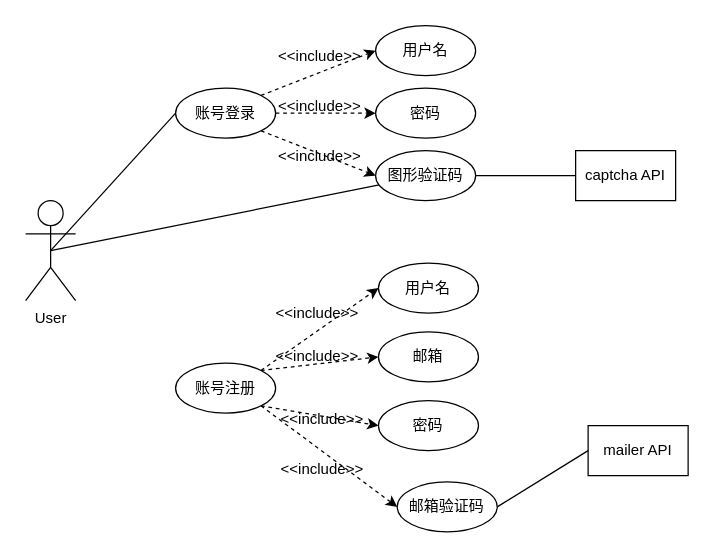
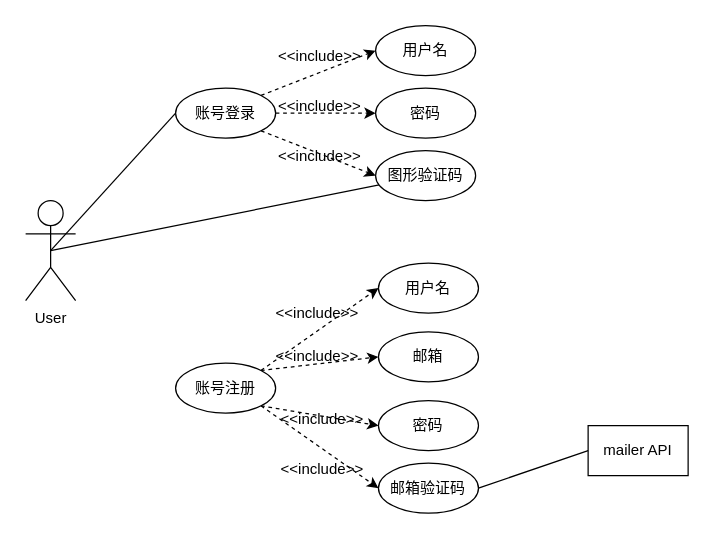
(526, 176) -> none
(626, 176) -> none
(447, 507) -> (428, 488)
